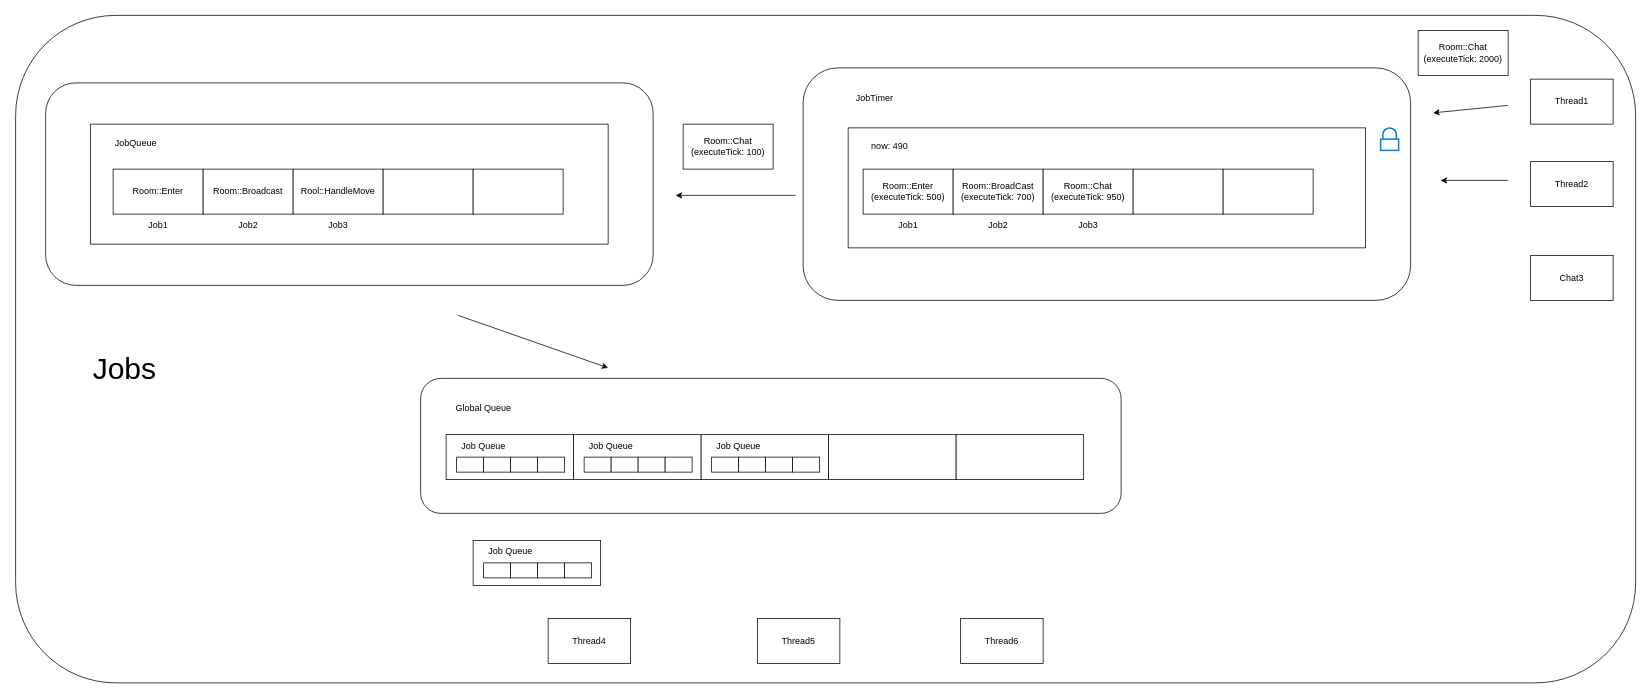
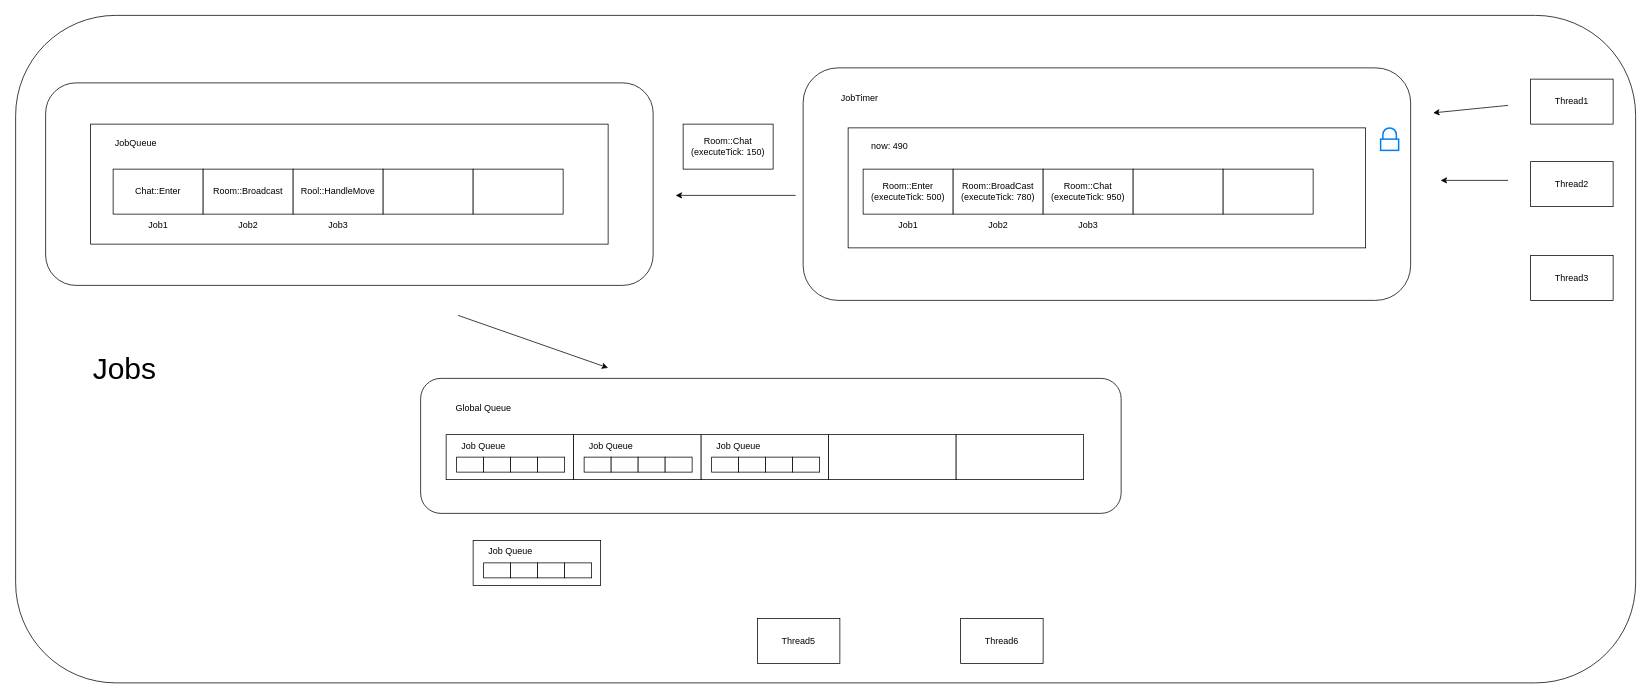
(1463, 53) -> none
(874, 98) -> (859, 98)
(728, 147) -> (728, 147)
(158, 192) -> (158, 192)
(998, 192) -> (998, 192)
(1572, 278) -> (1572, 278)
(589, 641) -> none
